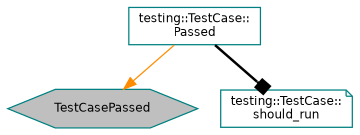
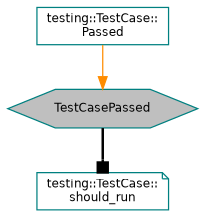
(236, 63) -> (103, 144)
